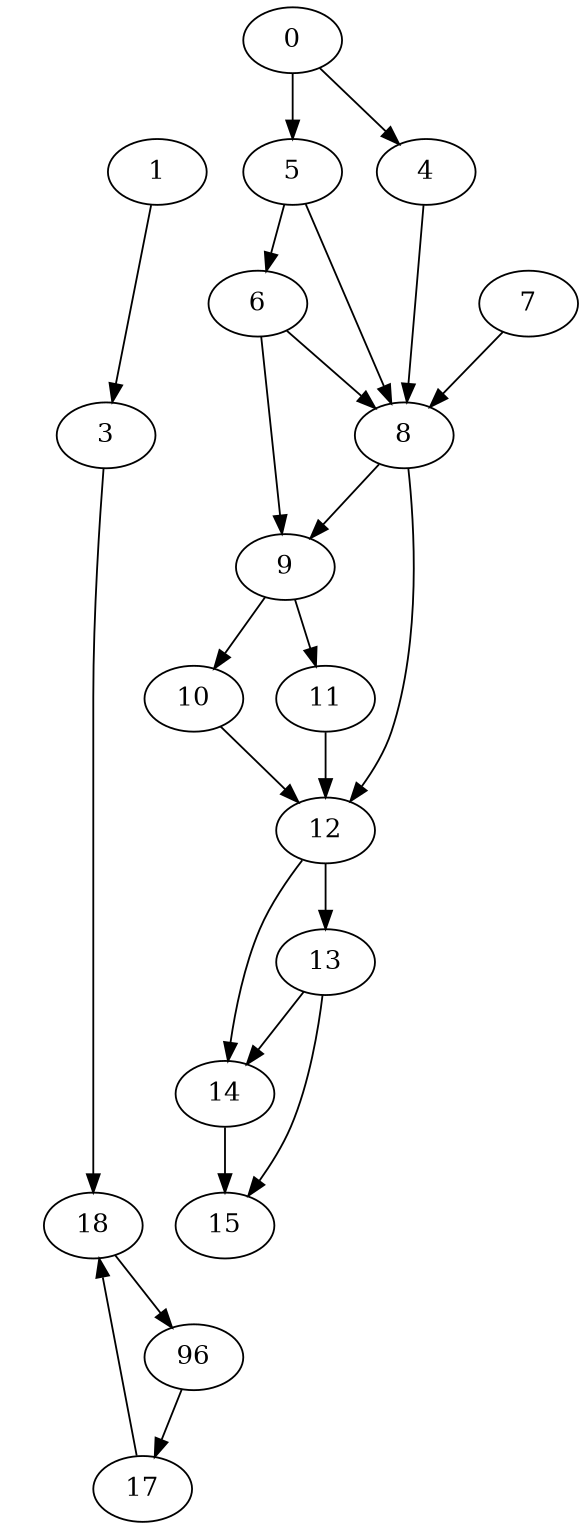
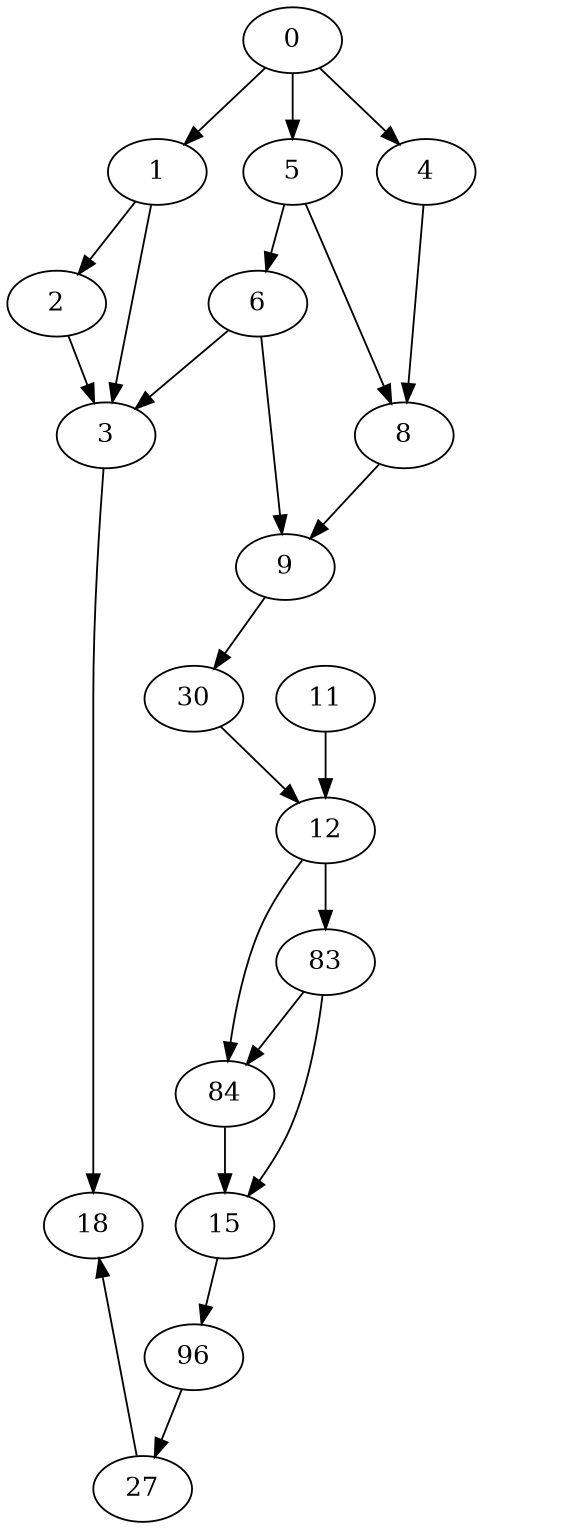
none -> (232, 100)
none -> (57, 304)
(529, 304) -> none
(324, 363) -> (189, 364)
(303, 624) -> none
(411, 632) -> none
(194, 699) -> (194, 699)
(326, 962) -> (326, 962)
(225, 1094) -> (225, 1094)
(138, 1284) -> (212, 1282)
(143, 1489) -> (143, 1489)
